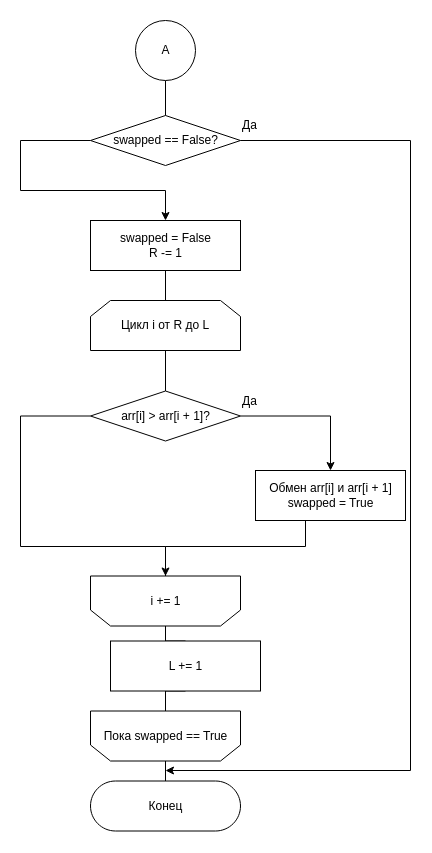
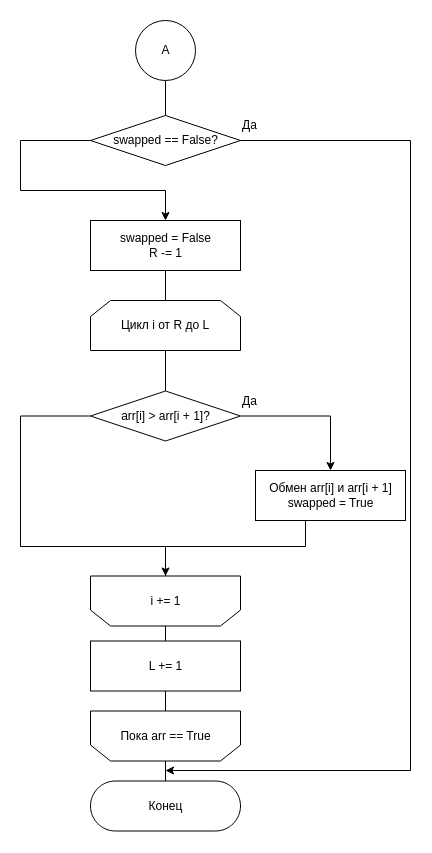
(186, 666) -> (166, 666)
(166, 737) -> (166, 737)
